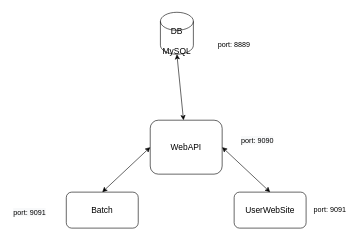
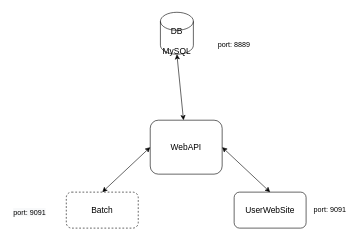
(264, 141) -> none
(102, 210) -> (102, 210)
